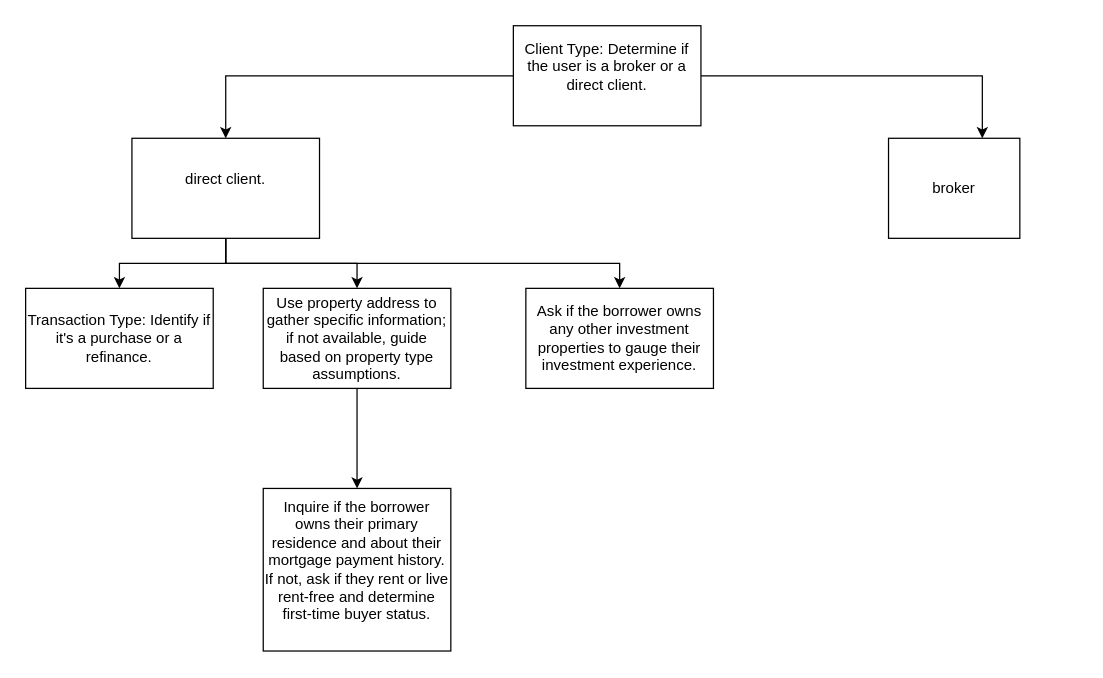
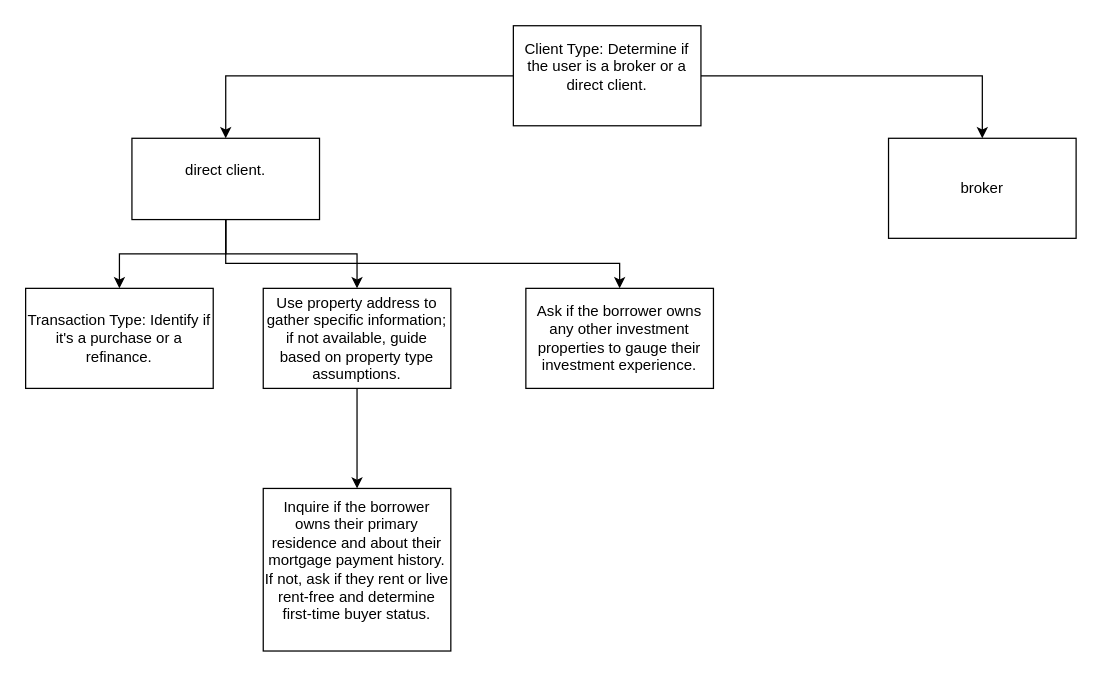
(226, 188) -> (226, 179)
(954, 188) -> (982, 188)
